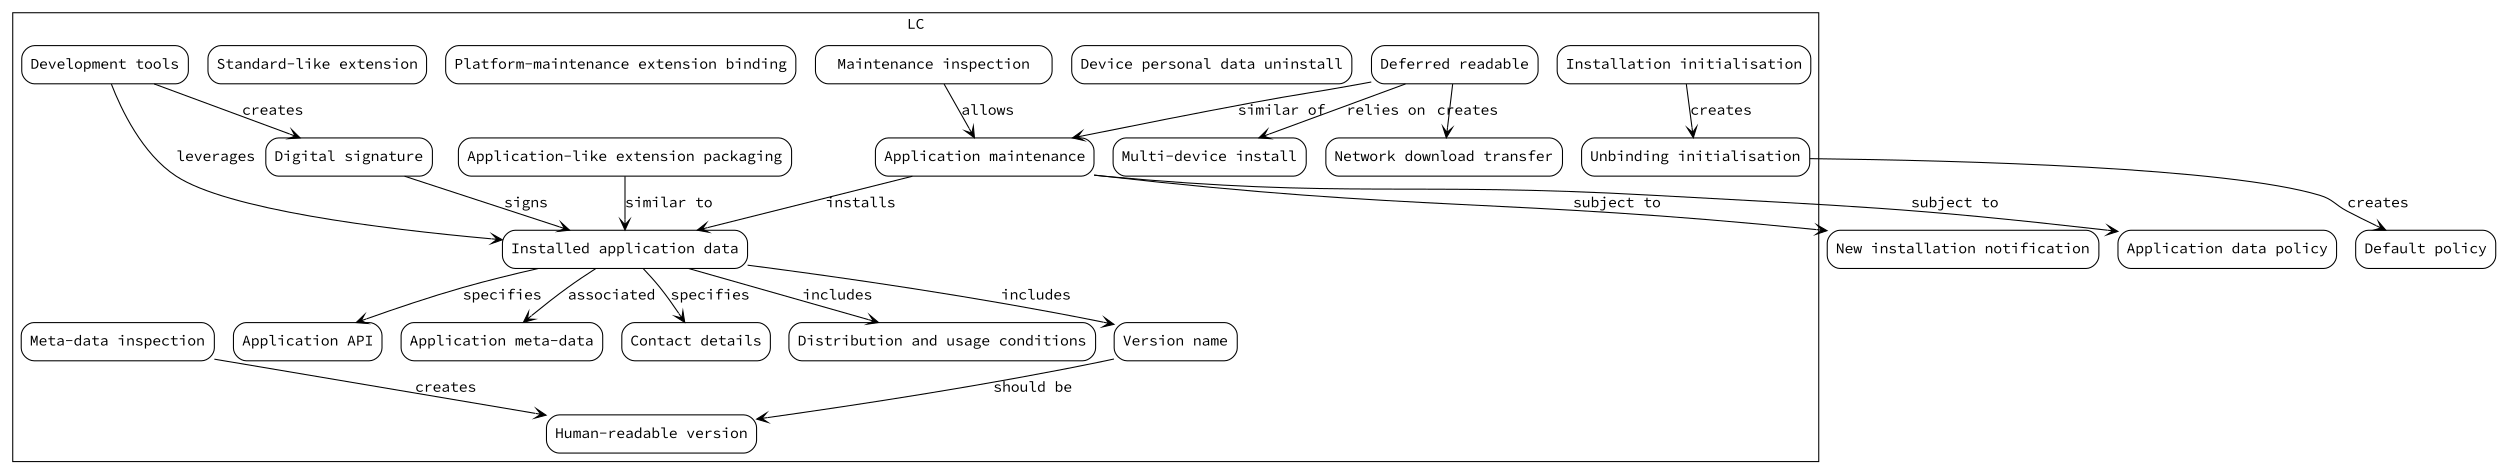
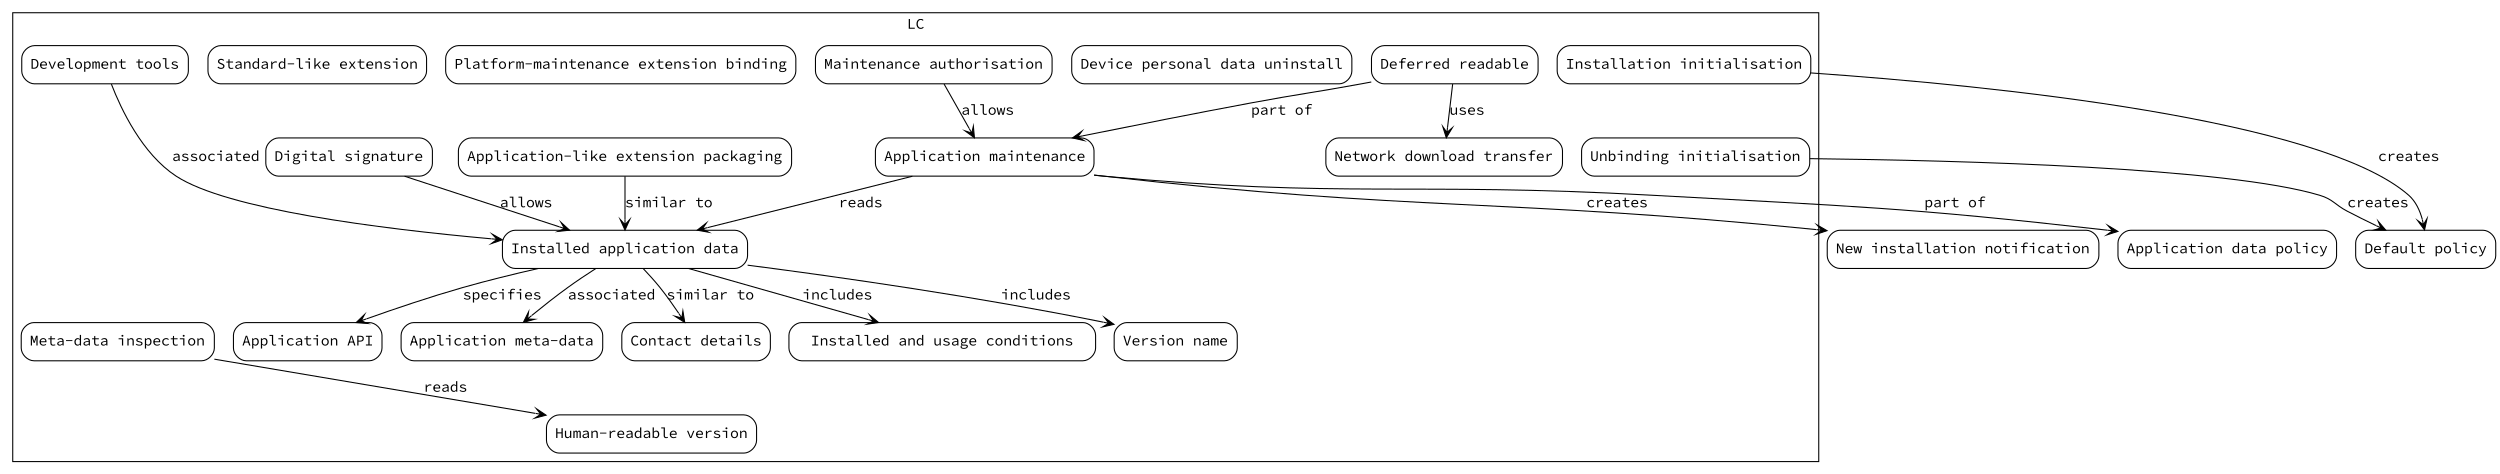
(934, 65) -> (934, 65)
(1689, 106) -> (2131, 108)
(222, 109) -> none
(1282, 111) -> (1282, 111)
(1468, 111) -> (1468, 111)
(216, 157) -> (216, 157)
(1210, 157) -> none
(526, 203) -> (526, 203)
(861, 203) -> (861, 203)
(1617, 203) -> (1617, 203)
(1955, 203) -> (1955, 203)
(710, 296) -> (710, 296)
(942, 342) -> (942, 342)
(446, 388) -> (446, 388)
(941, 391) -> none
